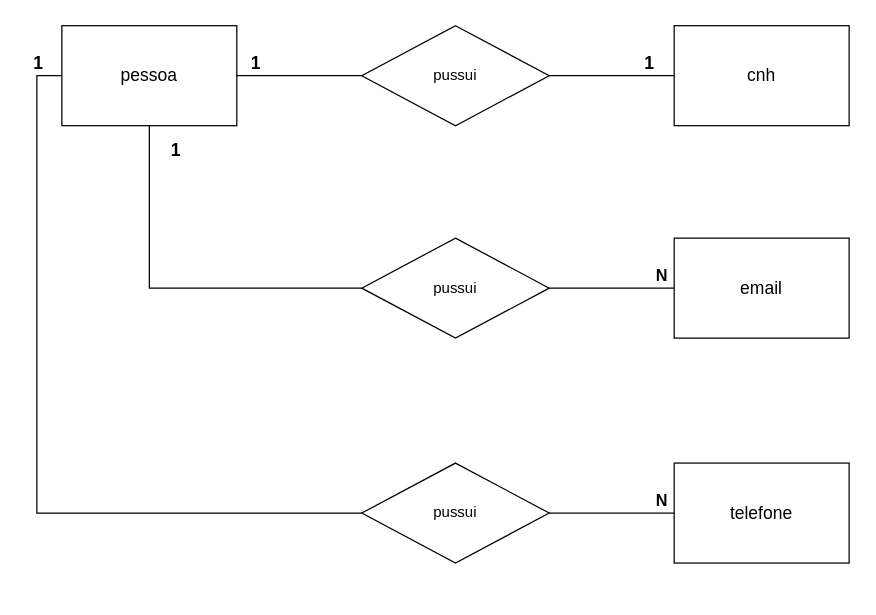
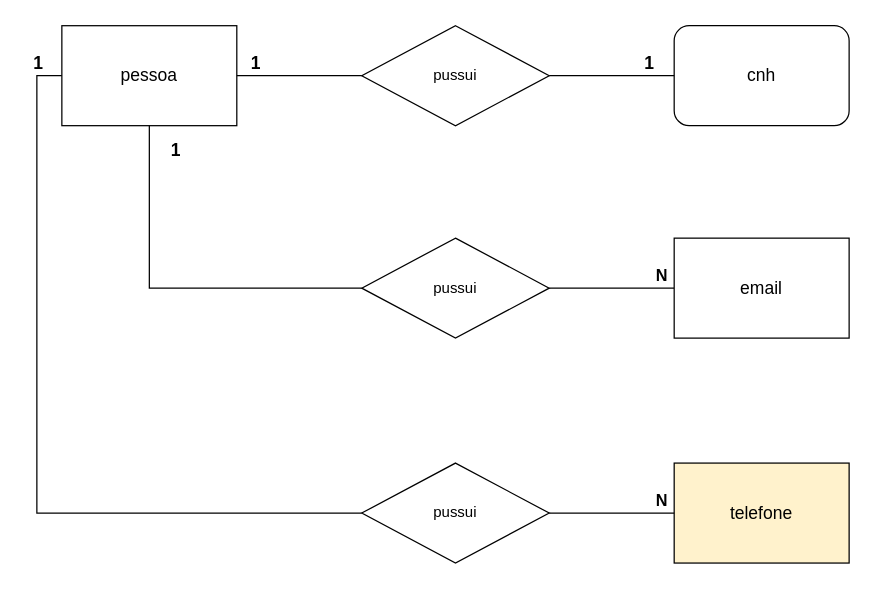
(762, 76) -> (762, 76)
(762, 513) -> (762, 513)
